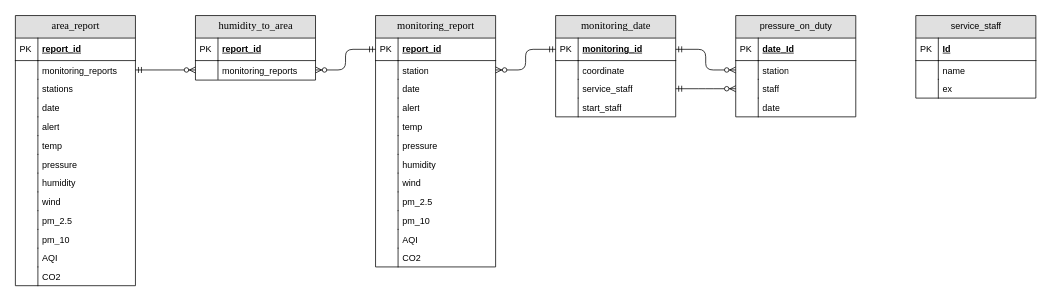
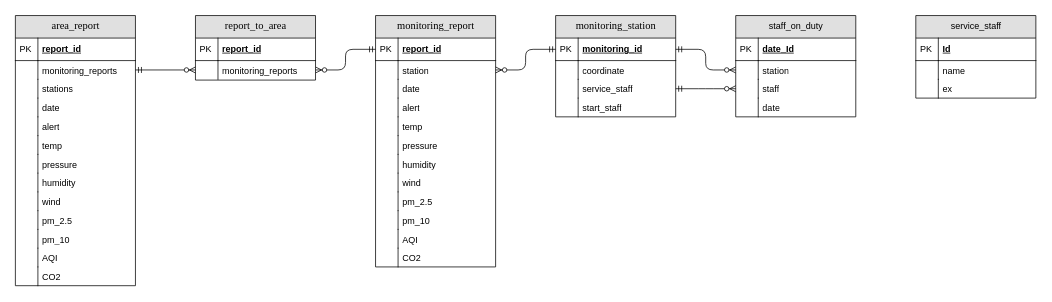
(256, 27) -> (256, 27)
(616, 27) -> (616, 27)
(796, 27) -> (796, 27)
